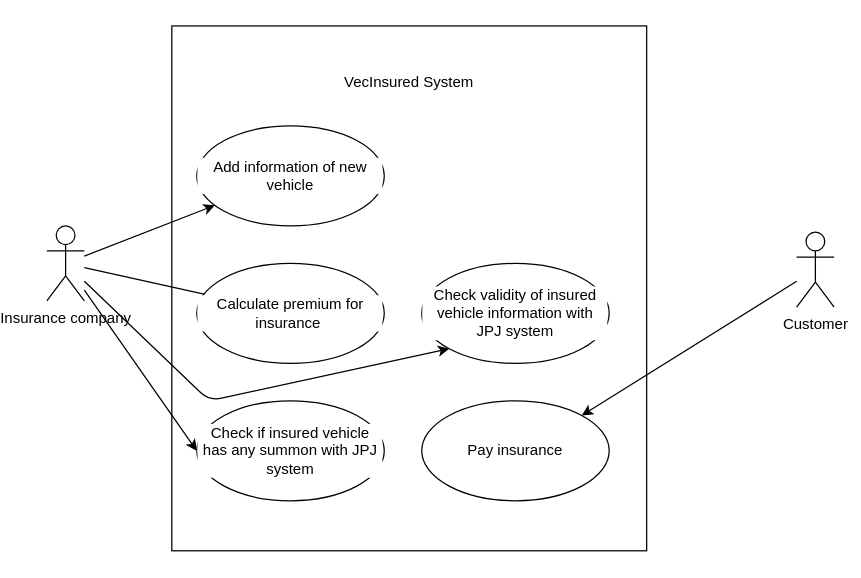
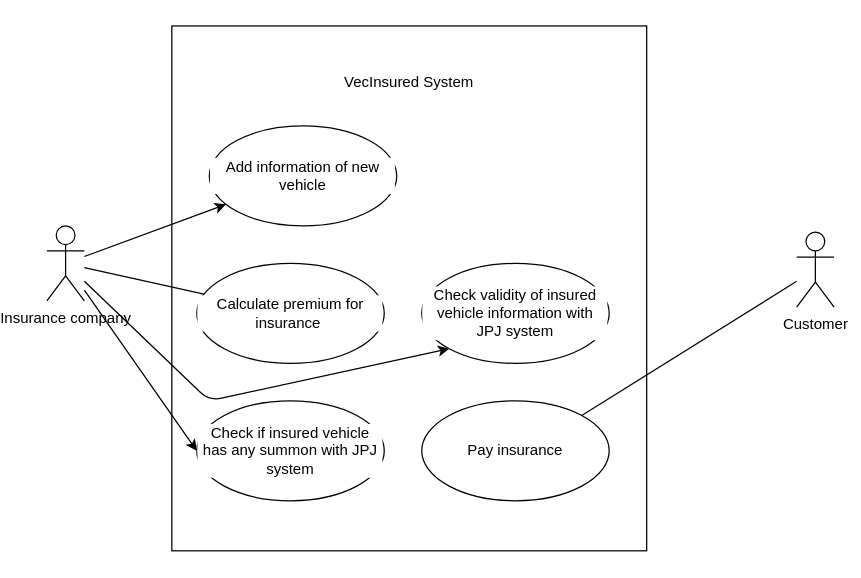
(291, 176) -> (303, 176)
(590, 410) -> (587, 412)
